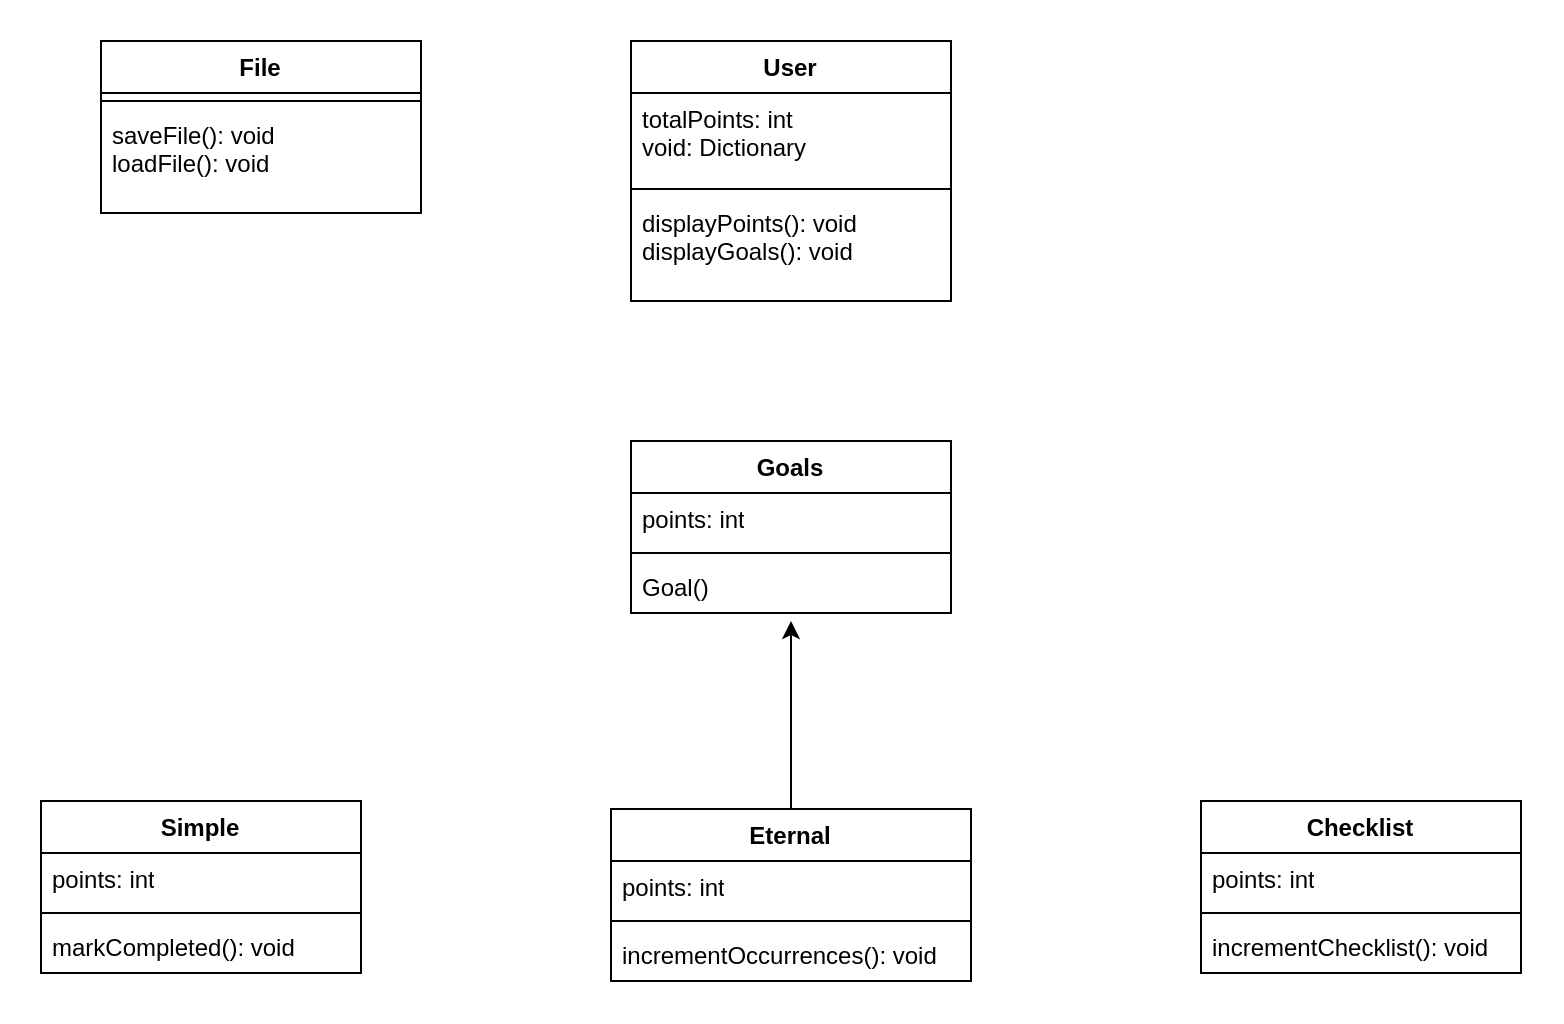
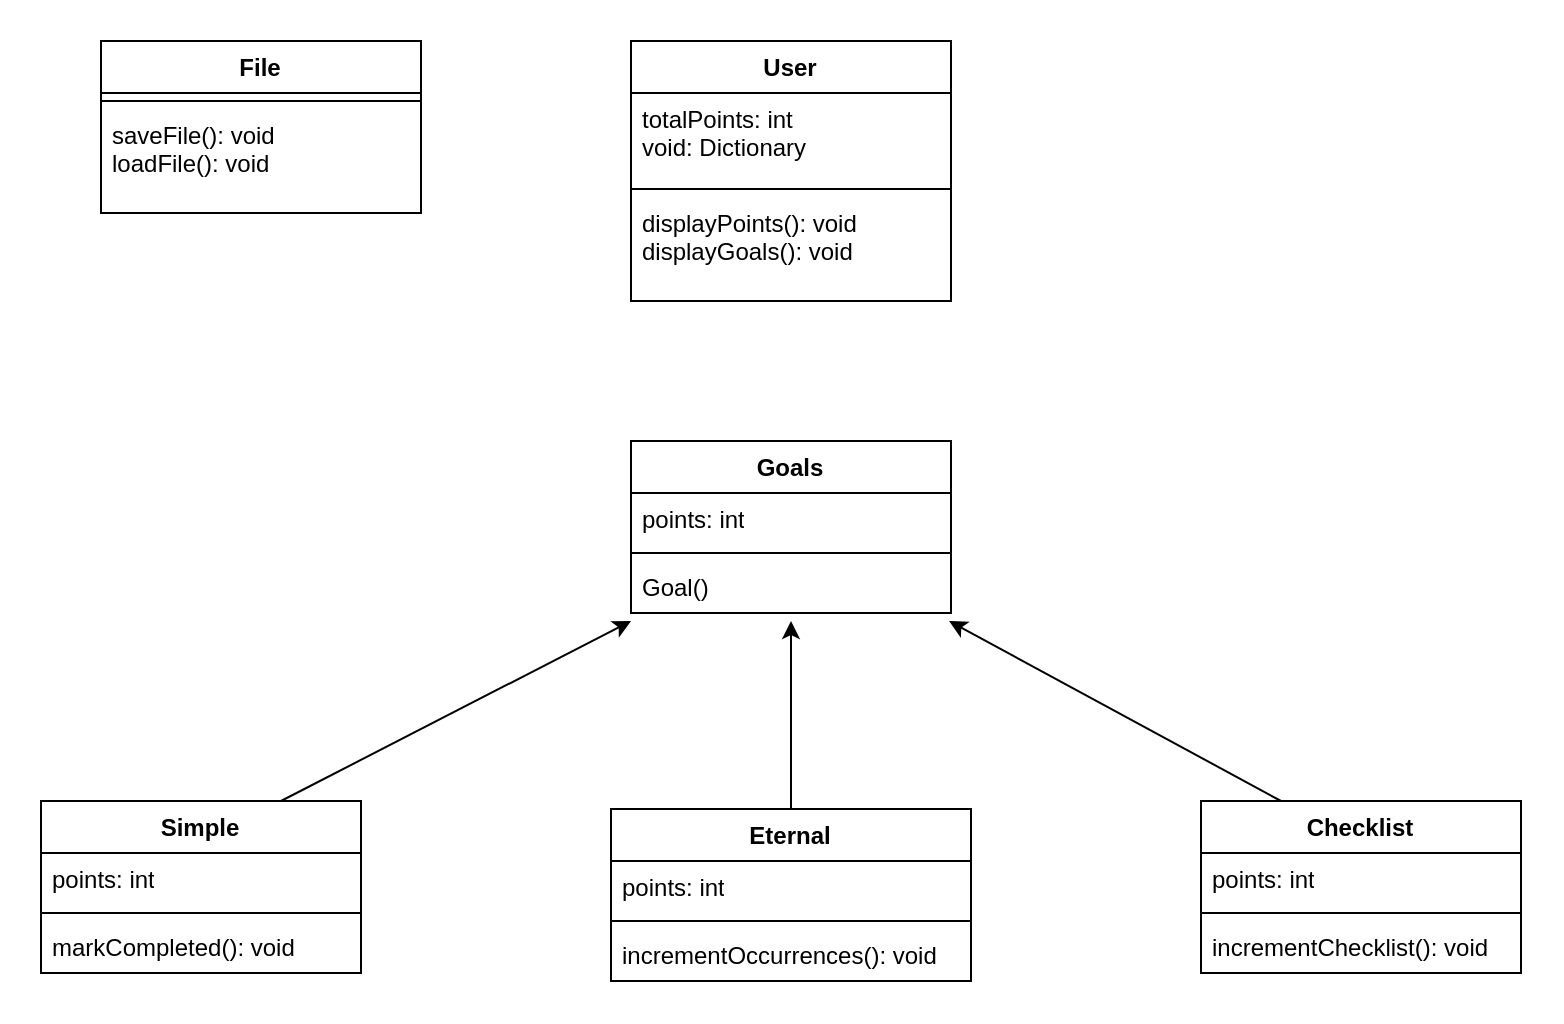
none -> (450, 714)
none -> (1121, 714)
